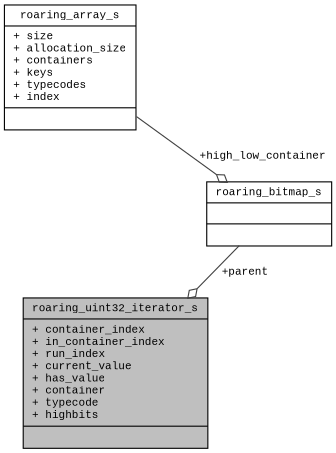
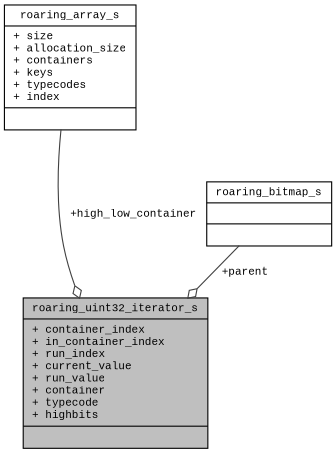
(176, 146) -> (59, 208)
(69, 378) -> (69, 378)
